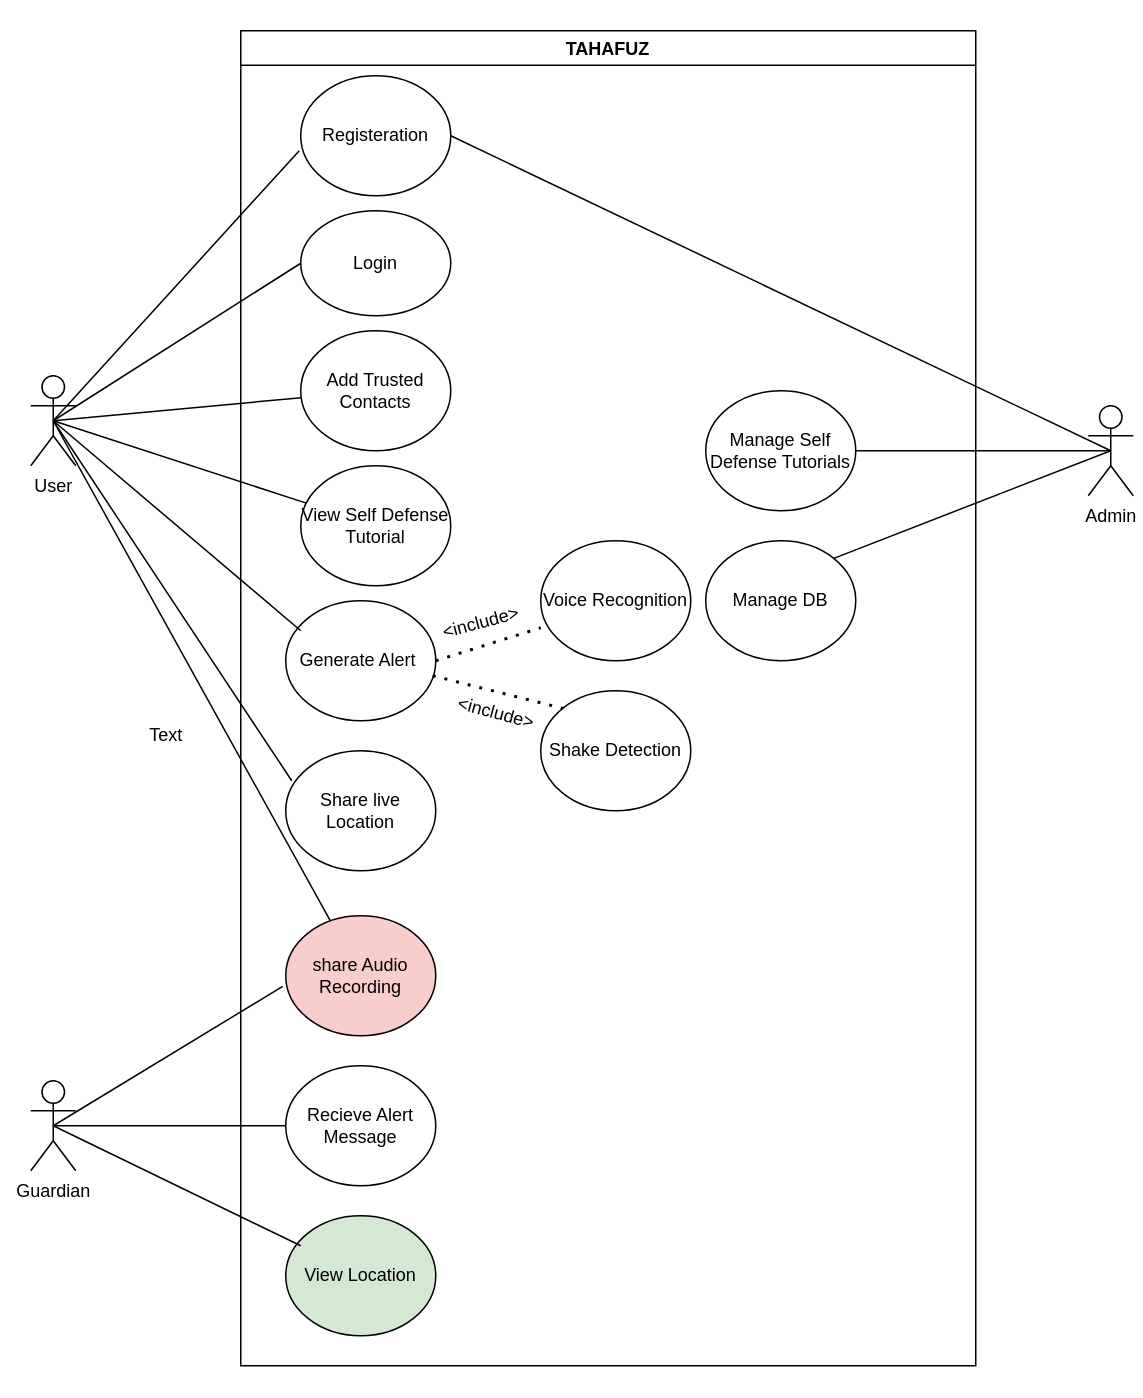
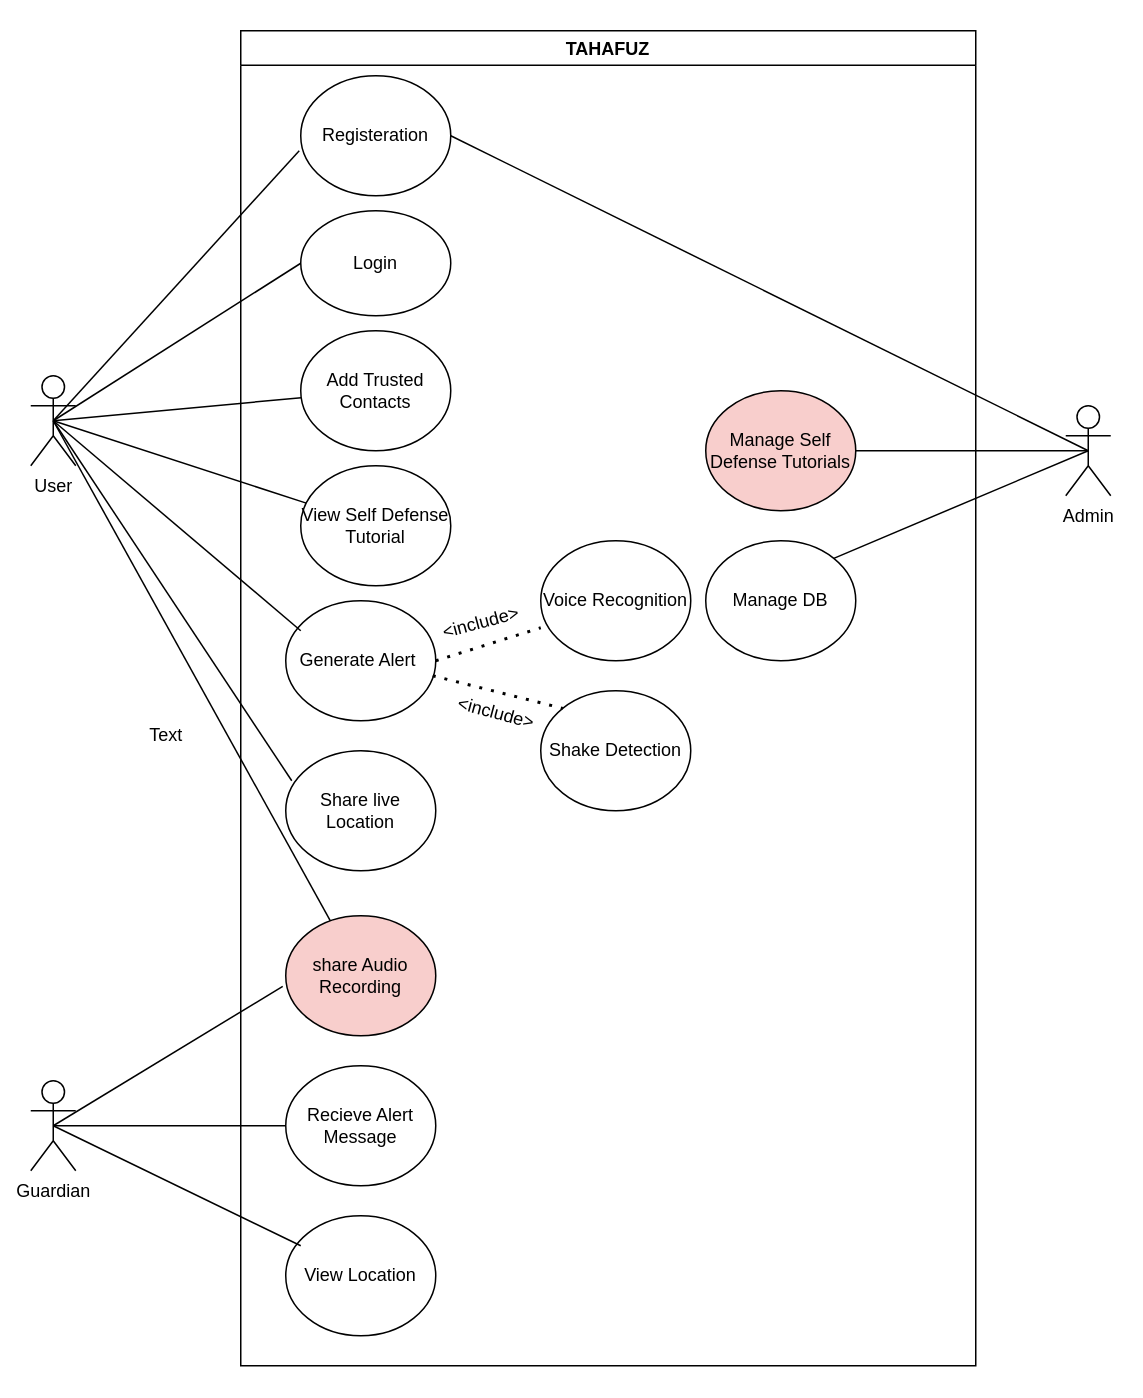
(781, 451) -> (781, 451)
(1111, 451) -> (1088, 451)
(361, 1276) -> (361, 1276)
